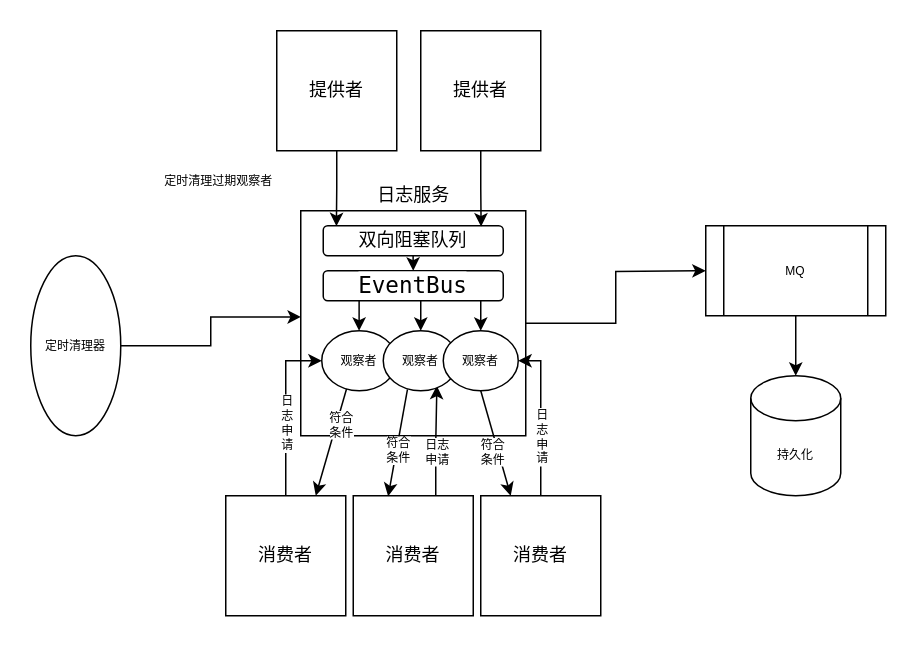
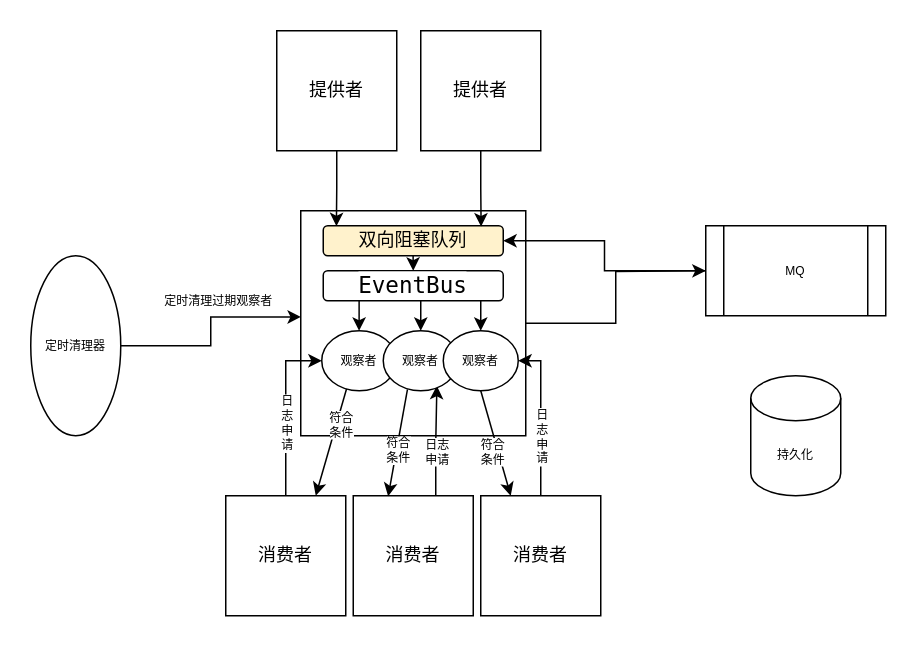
(218, 181) -> (218, 301)
(413, 196) -> none
(413, 241) -> (413, 241)
(796, 341) -> (577, 241)
